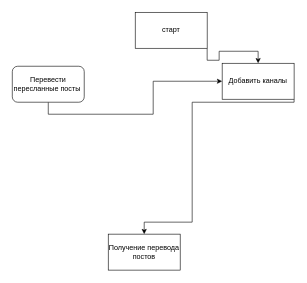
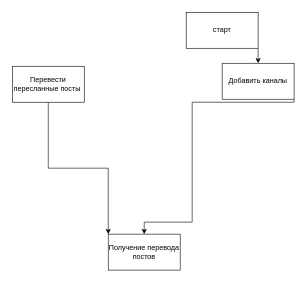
(171, 30) -> (222, 30)
(153, 81) -> (48, 167)
(48, 84) -> (48, 84)
